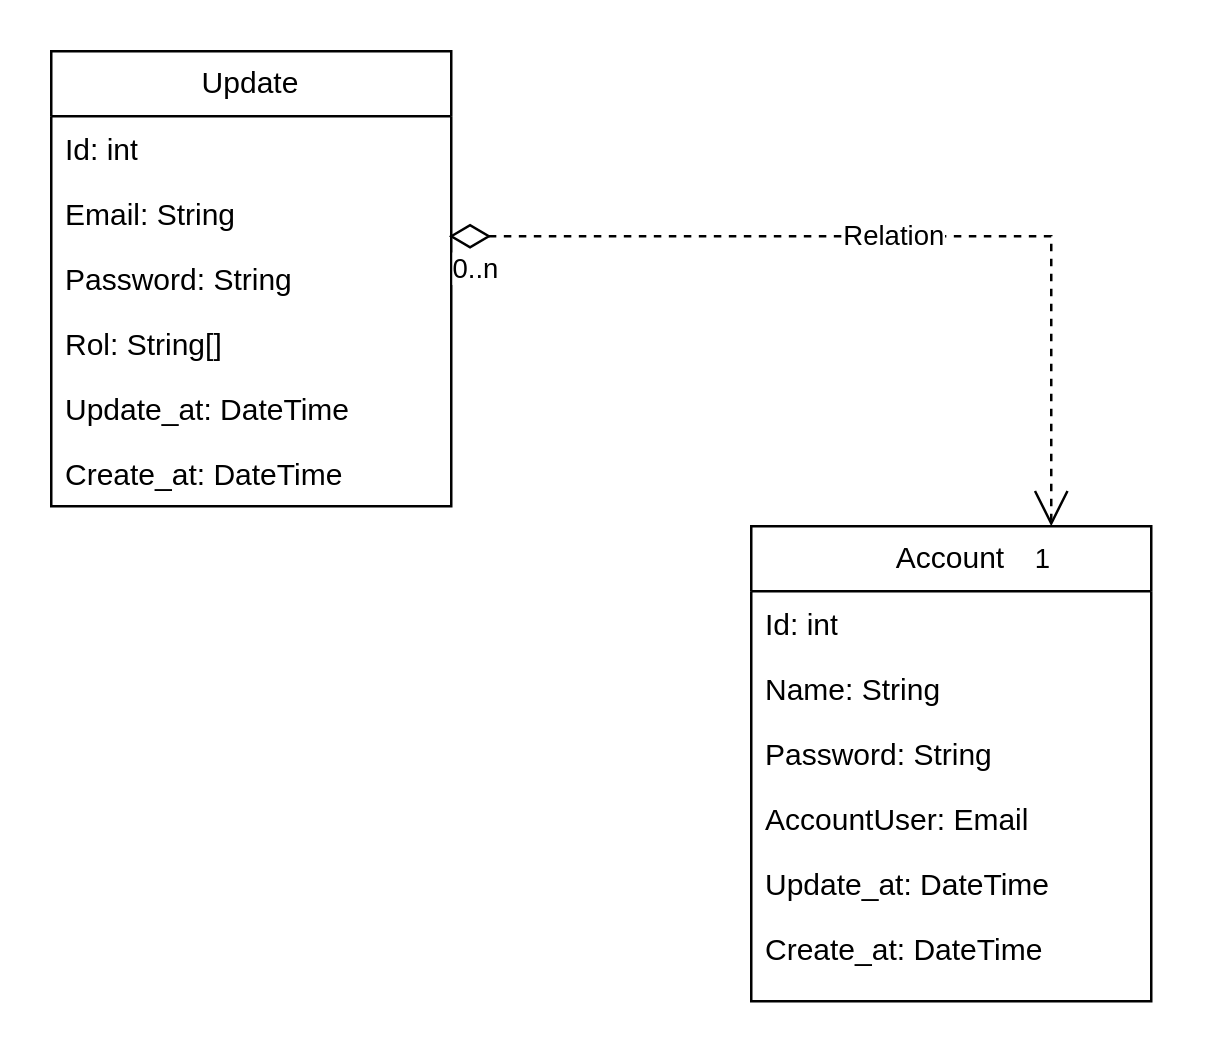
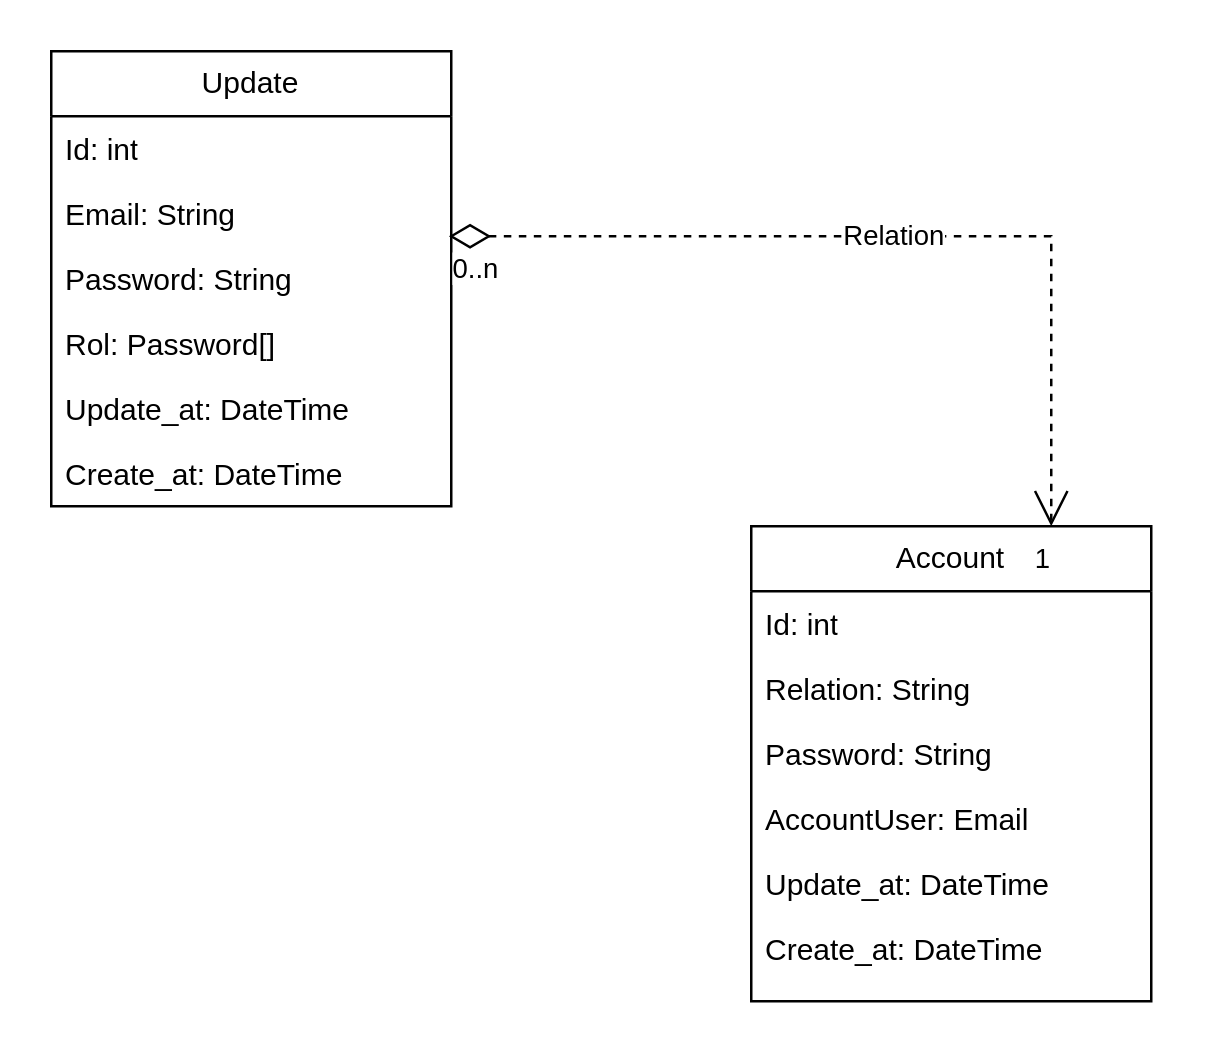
(160, 347) -> (181, 347)
(855, 692) -> (881, 692)
